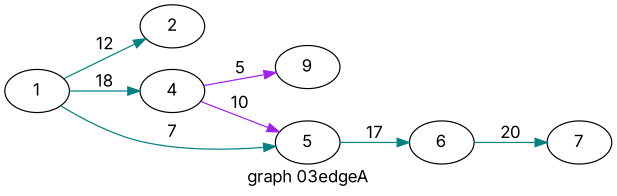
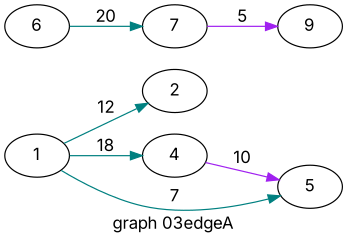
(234, 80) -> (236, 26)
(368, 142) -> none
